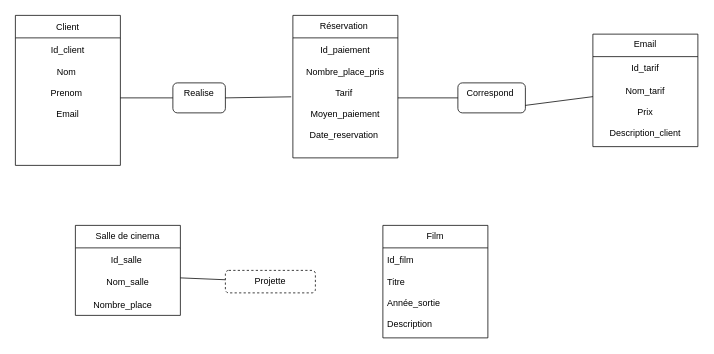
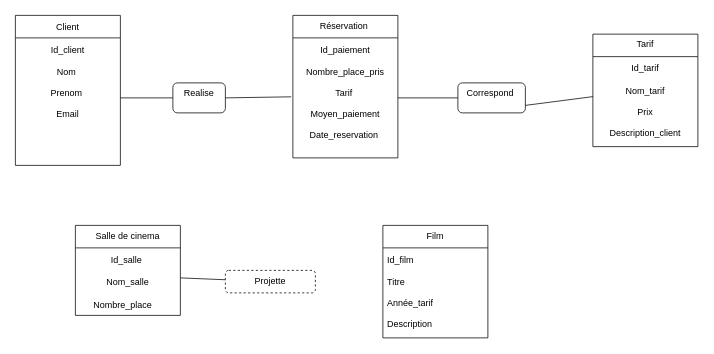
(645, 44) -> (645, 44)
(416, 303) -> (414, 303)
